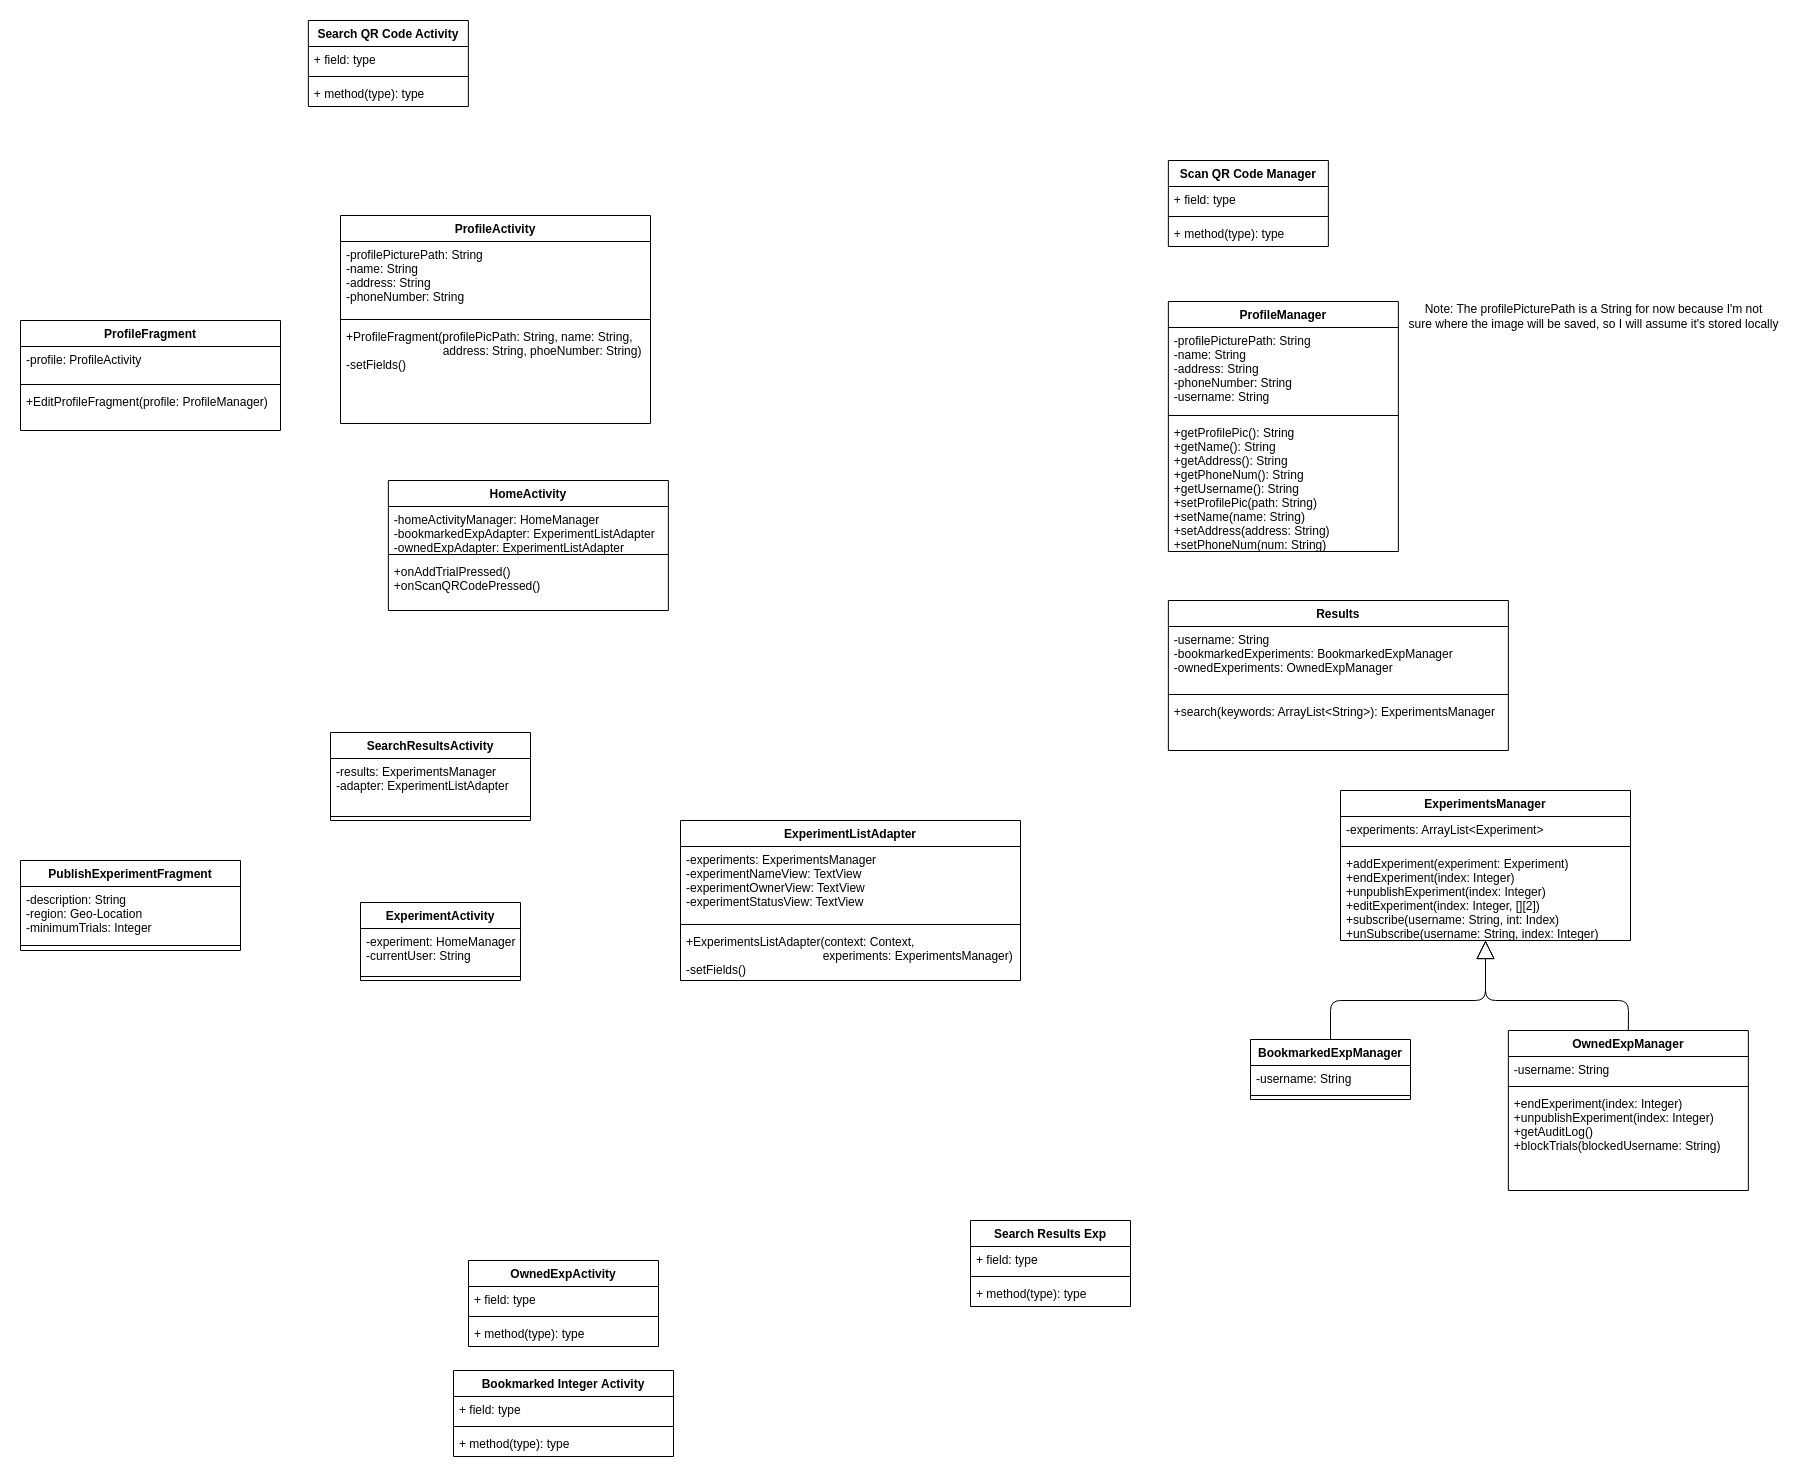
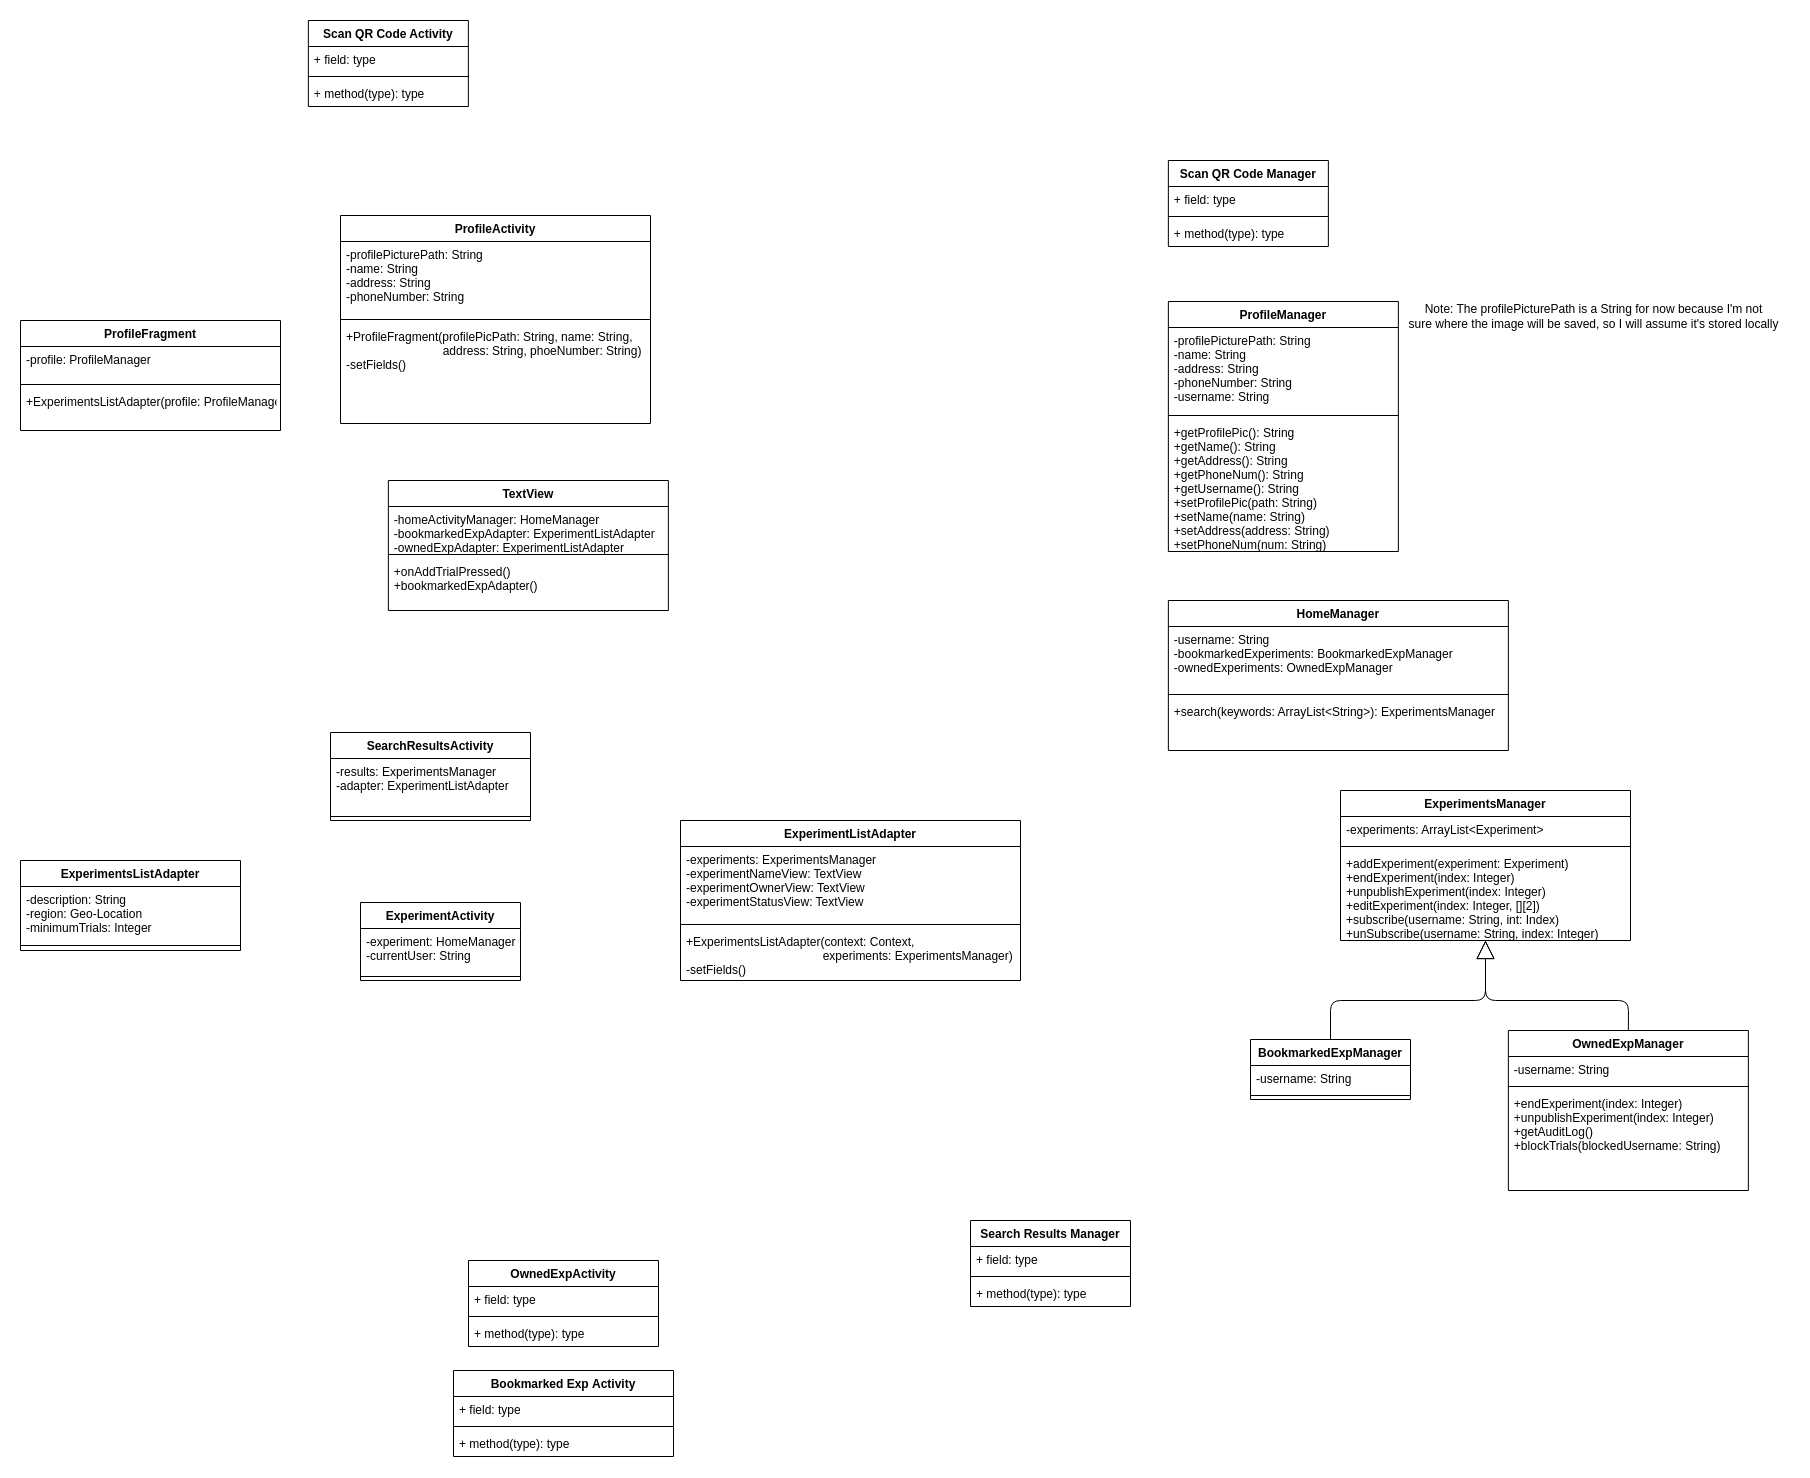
(388, 34) -> (388, 34)
(98, 360) -> (97, 360)
(163, 402) -> (175, 402)
(528, 494) -> (528, 494)
(458, 572) -> (458, 572)
(1338, 614) -> (1338, 614)
(130, 874) -> (130, 874)
(1050, 1234) -> (1050, 1234)
(563, 1384) -> (563, 1384)
